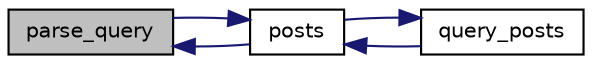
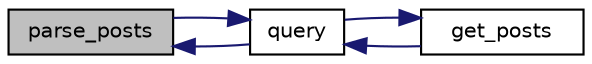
(91, 32) -> (91, 32)
(297, 32) -> (297, 32)
(502, 32) -> (502, 32)
